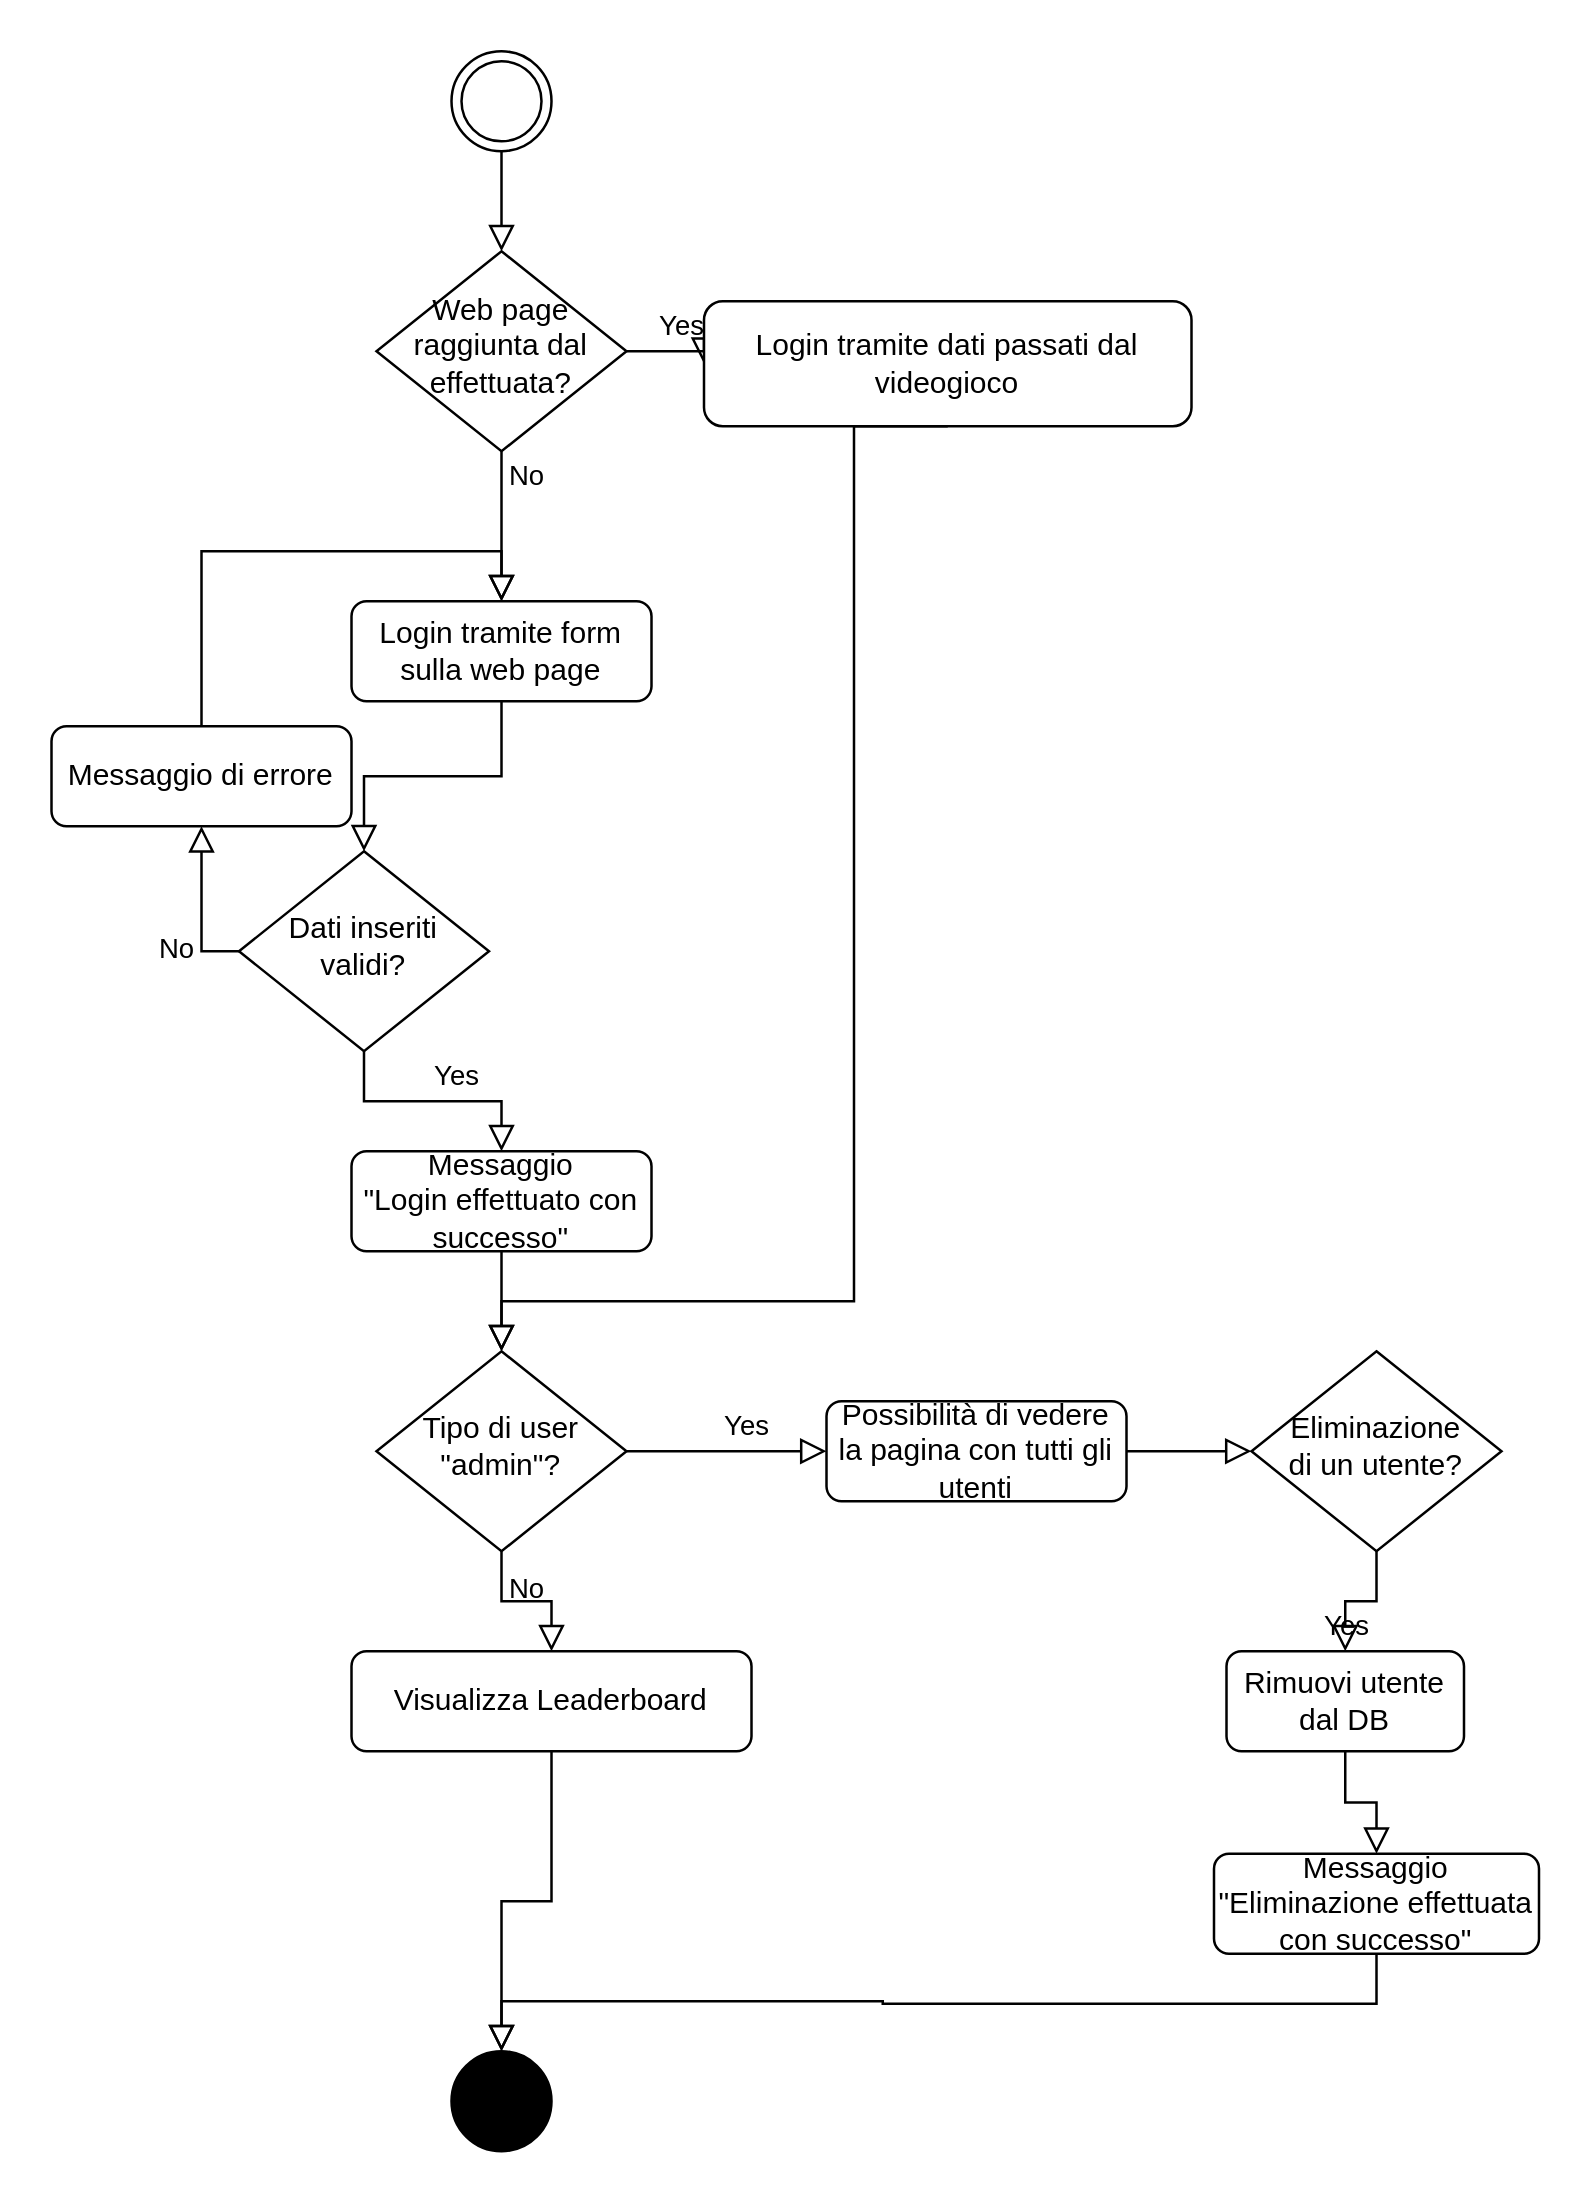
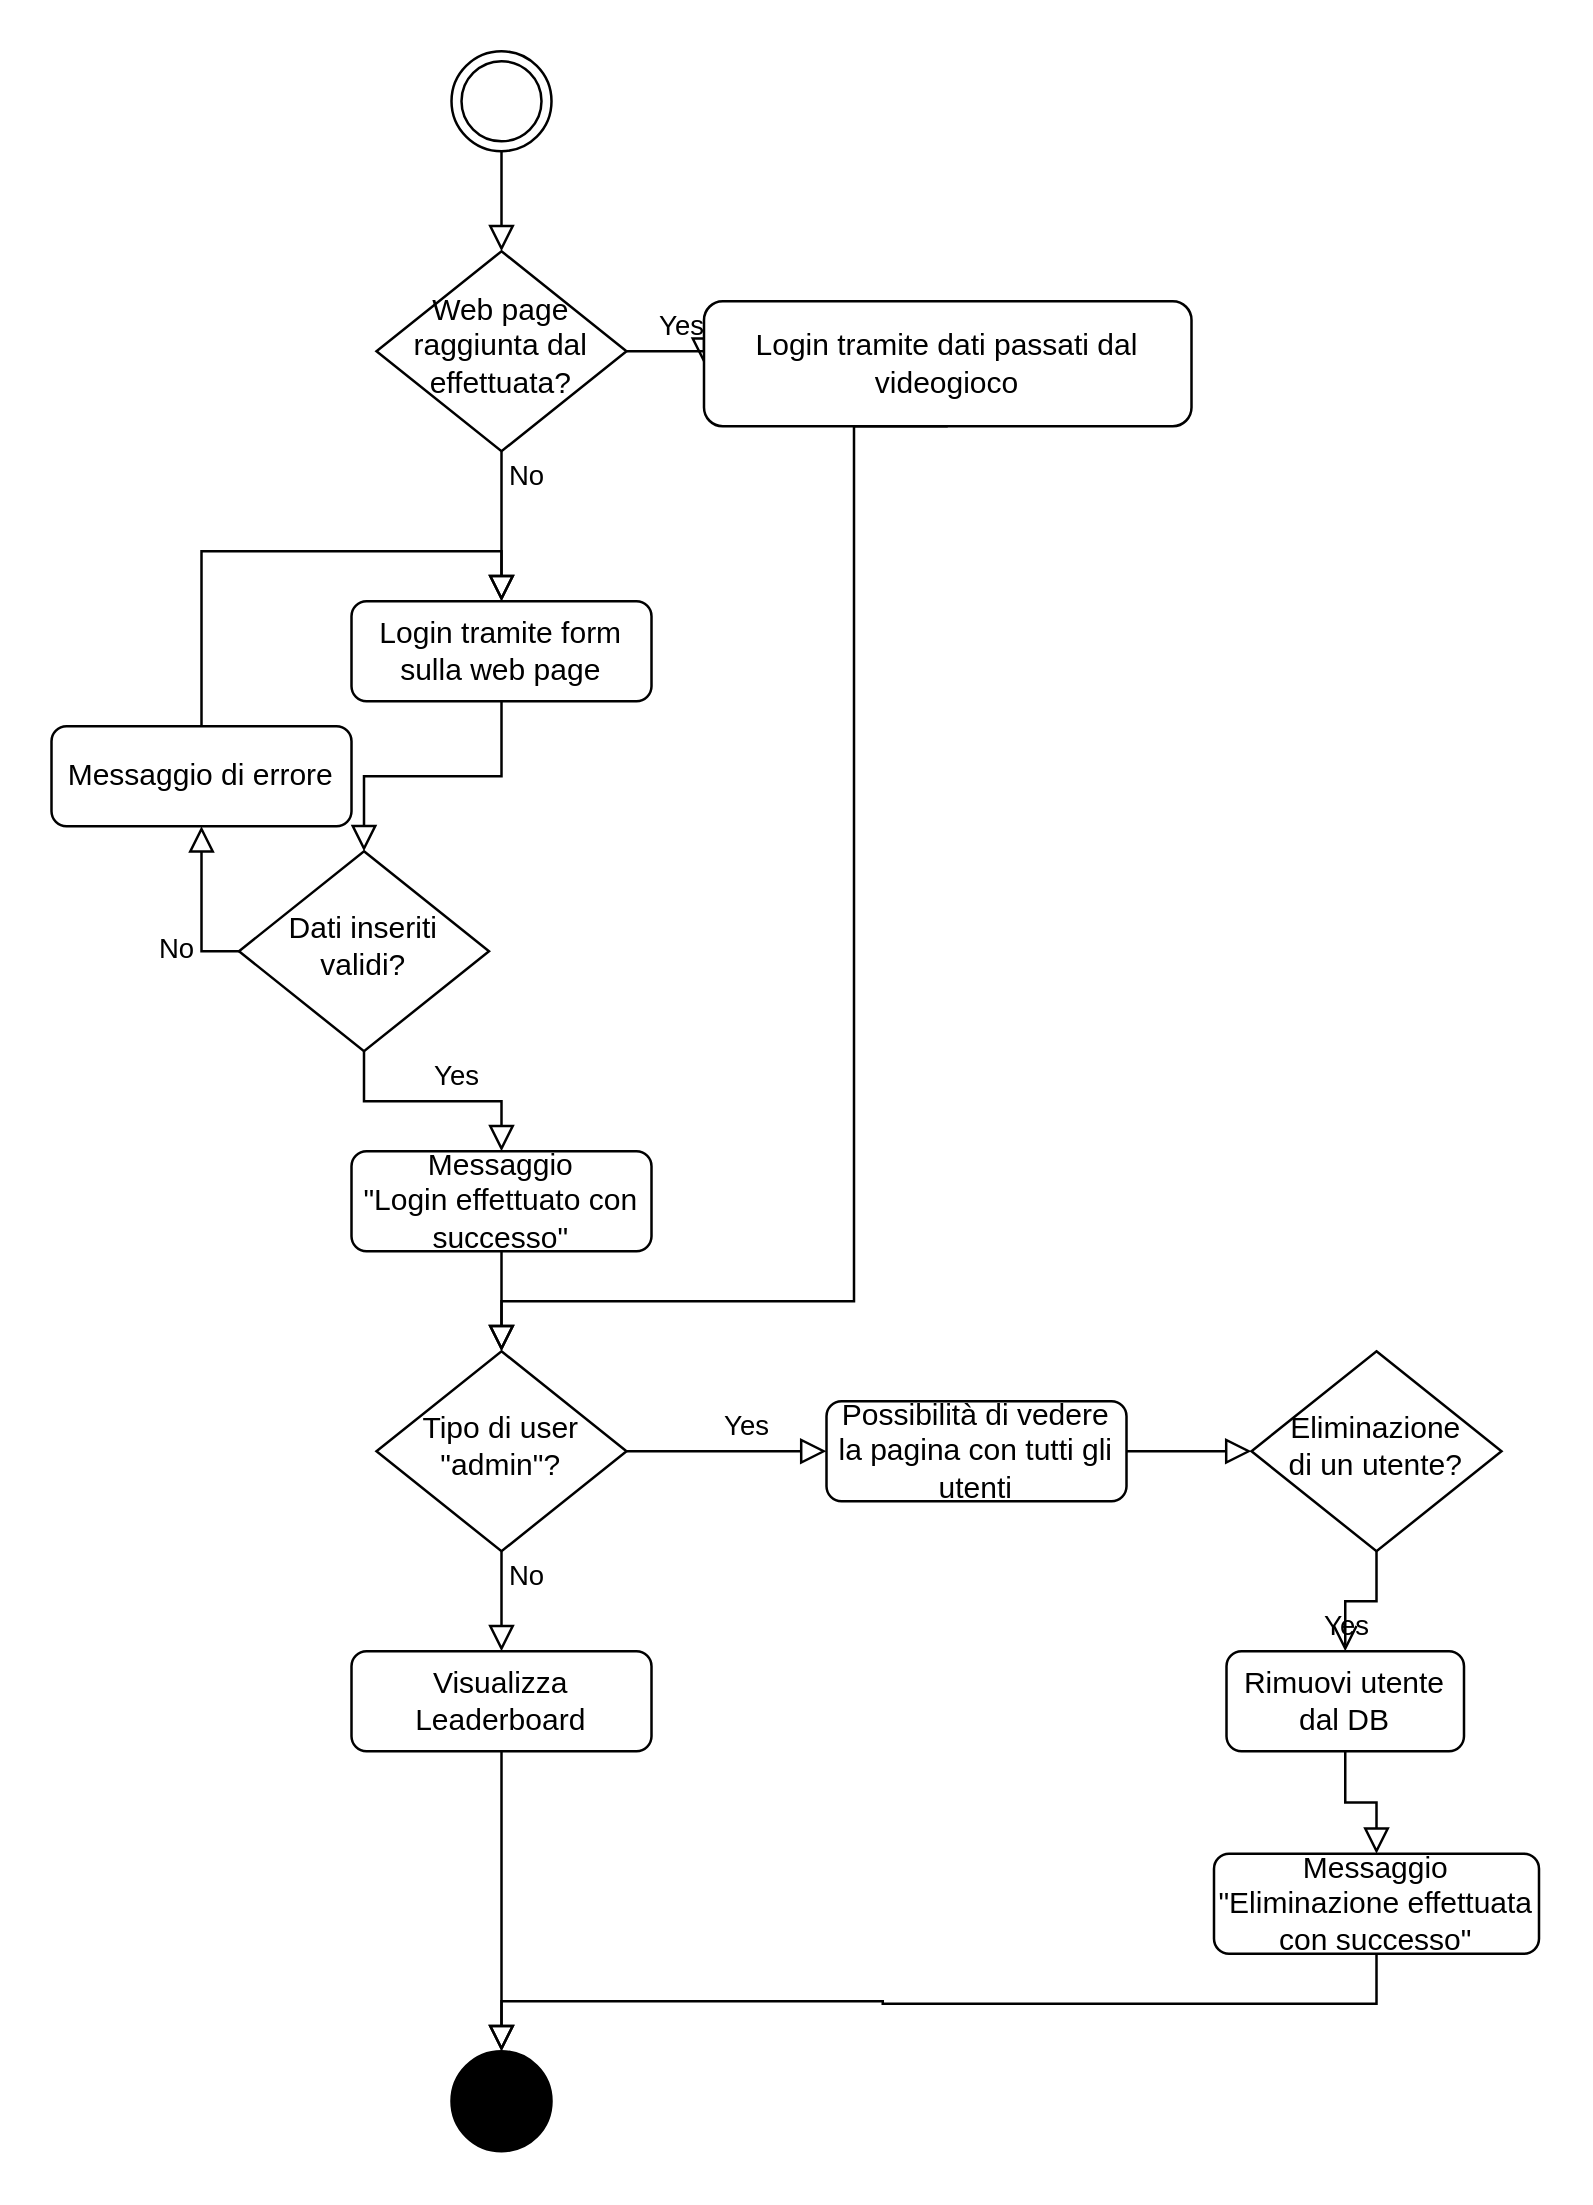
(1345, 1624) -> (1345, 1635)
(551, 1701) -> (501, 1701)
